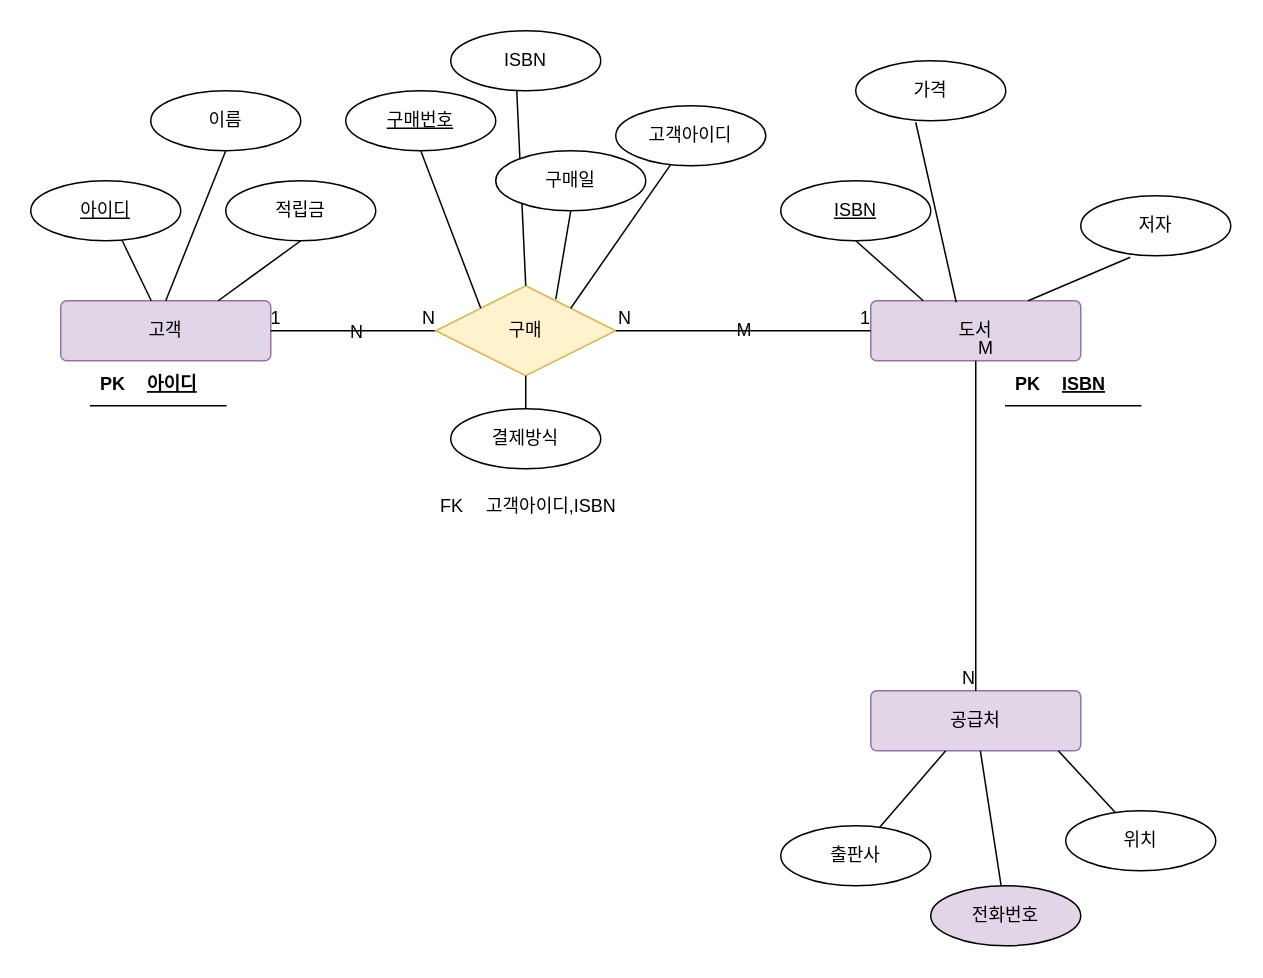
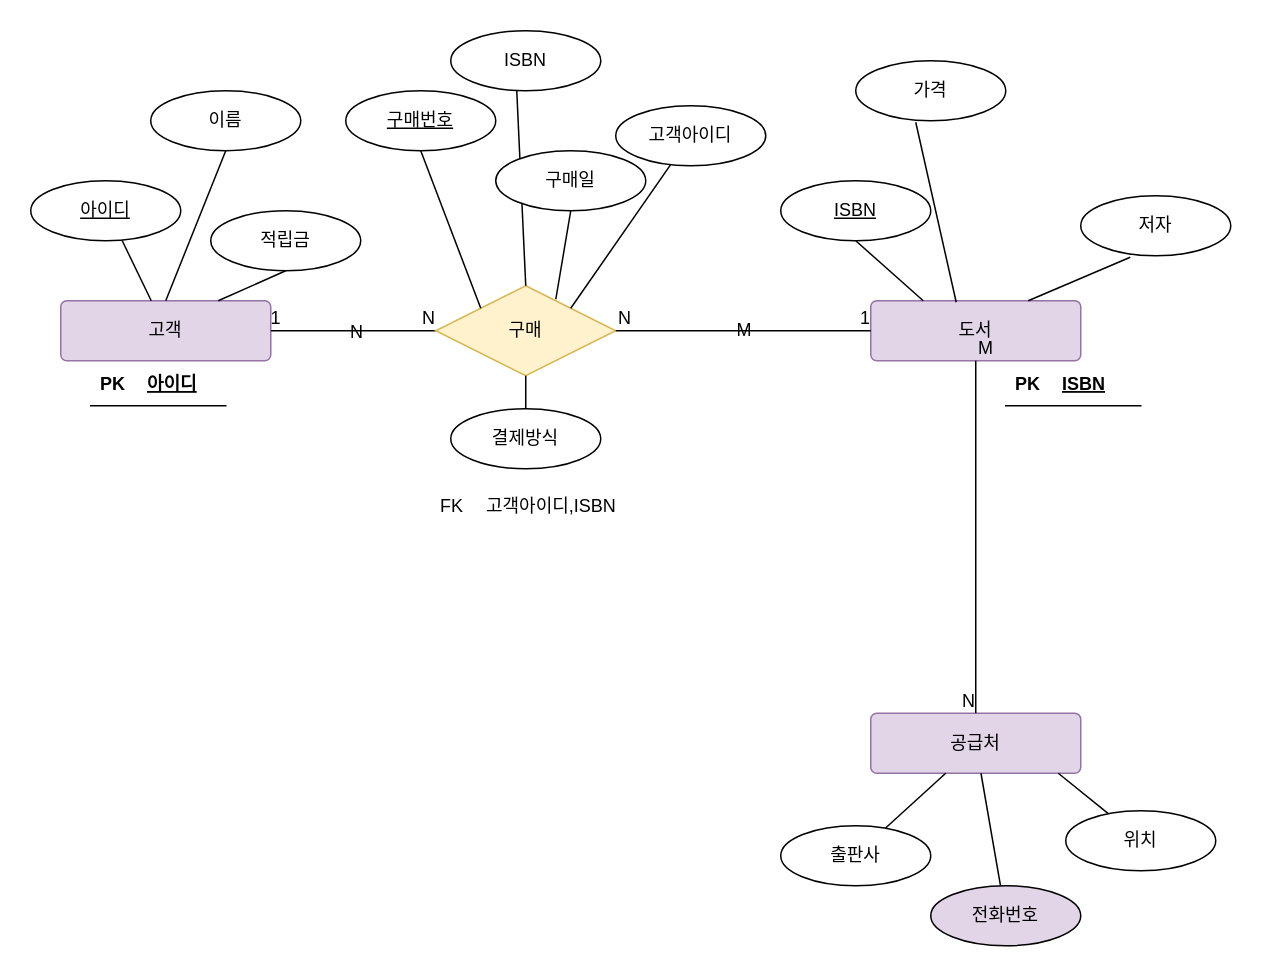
(301, 211) -> (286, 241)
(976, 721) -> (976, 743)
